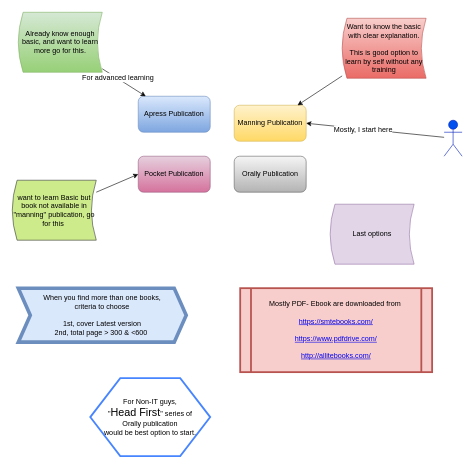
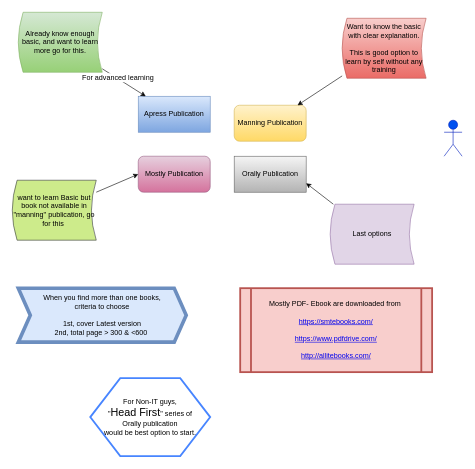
(174, 114) -> (174, 114)
(375, 130) -> none
(174, 174) -> (174, 174)
(270, 174) -> (270, 174)
none -> (321, 195)
